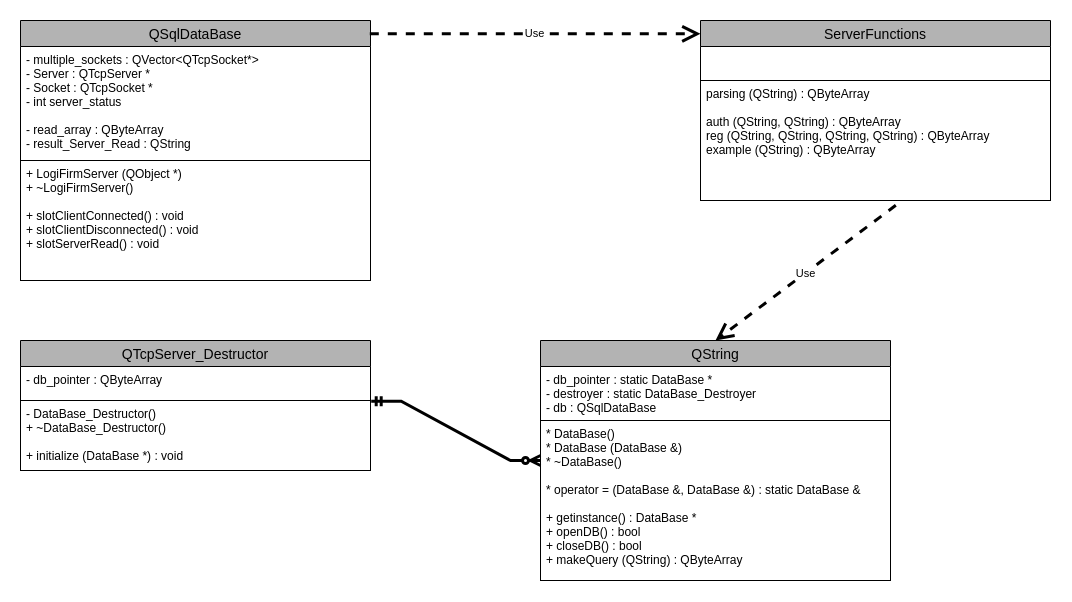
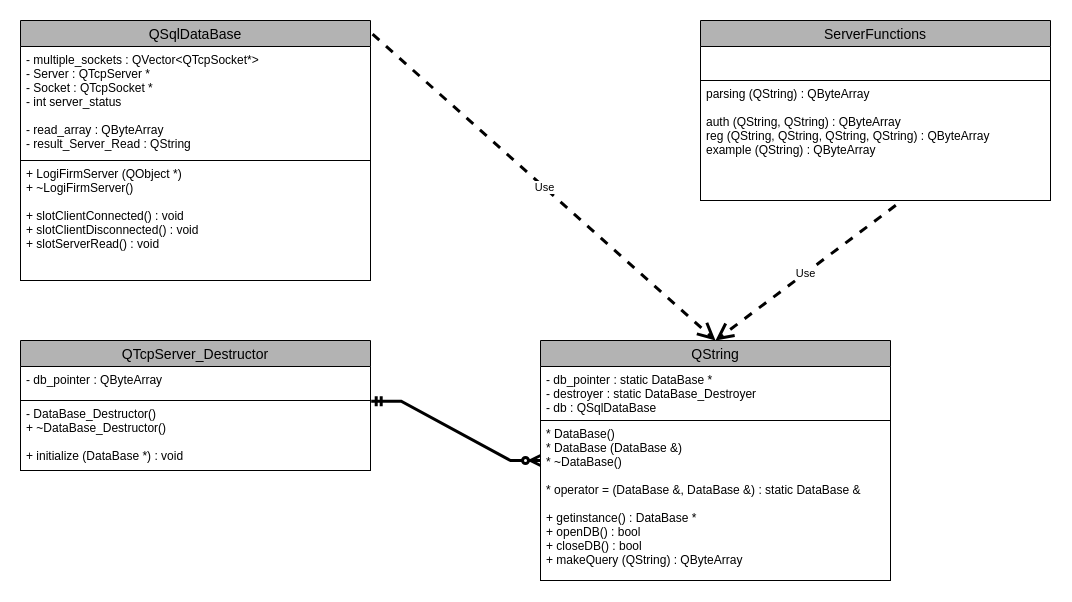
(531, 34) -> none
none -> (542, 185)
